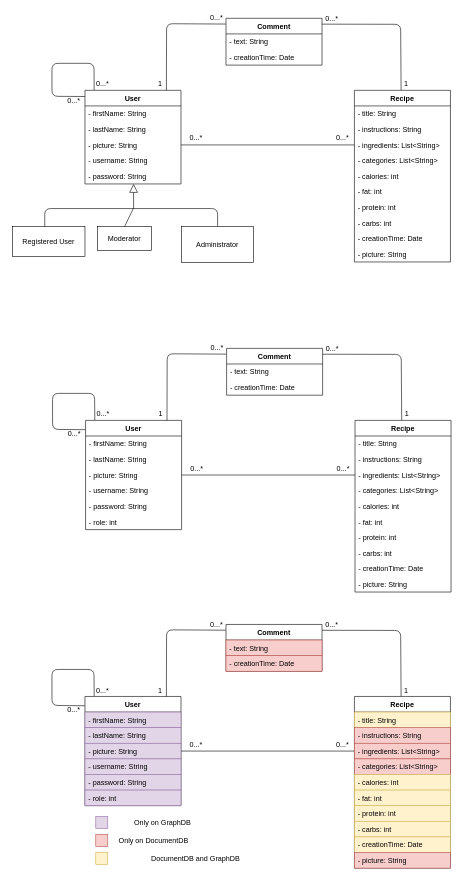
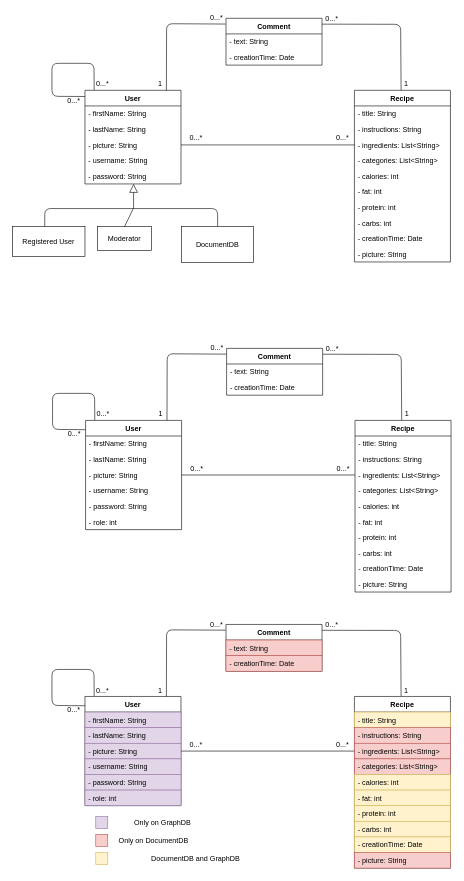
(218, 245) -> (218, 245)
